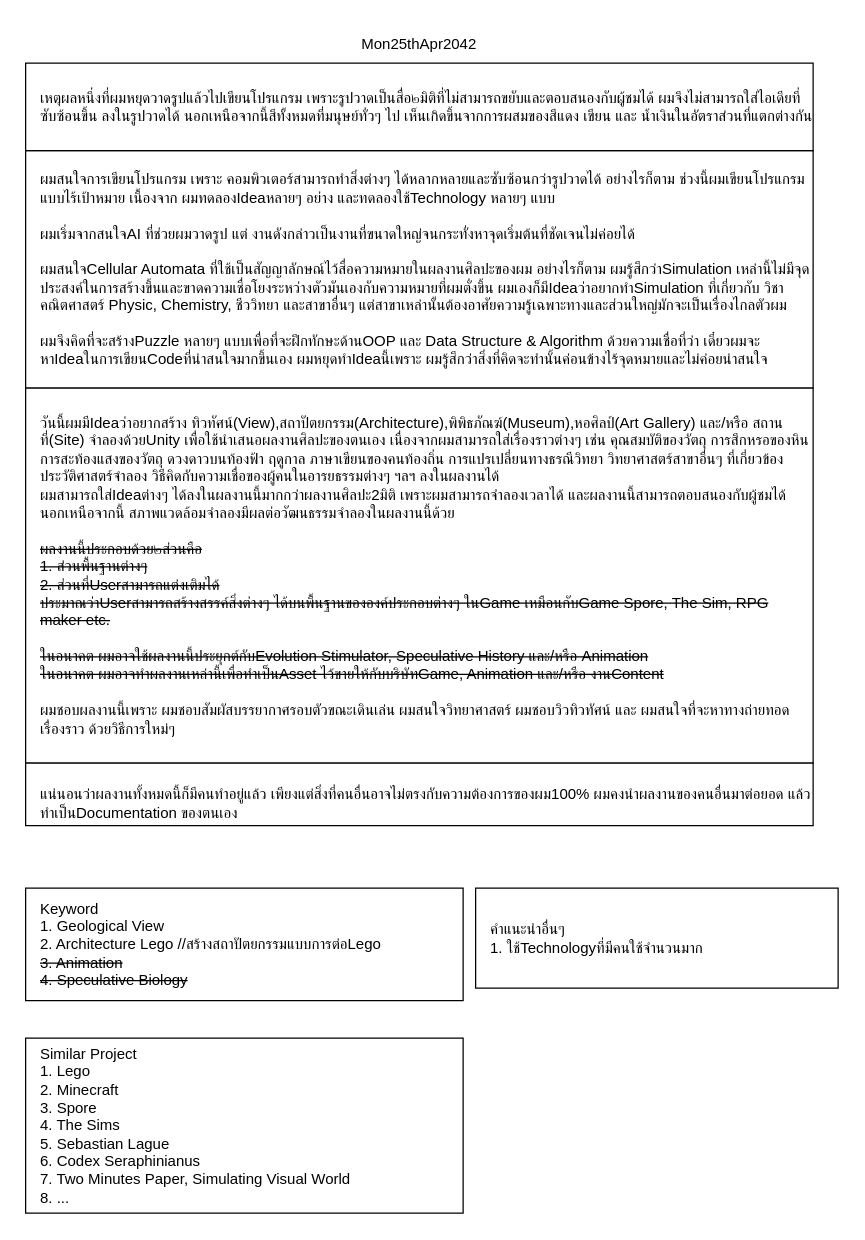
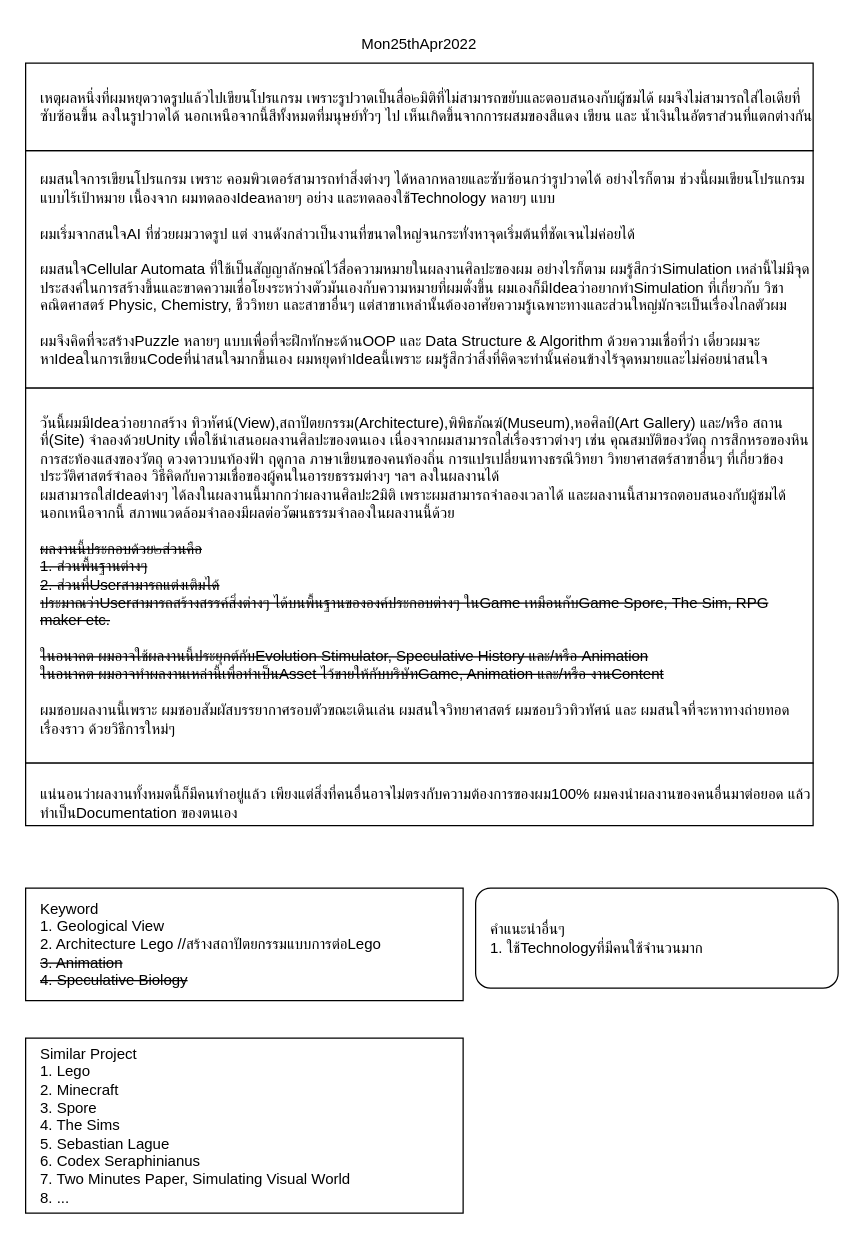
(419, 44) -> (419, 44)
(657, 938) -> (657, 938)
